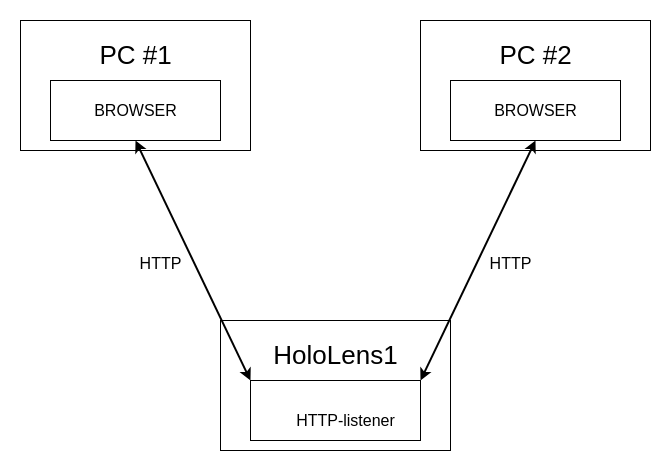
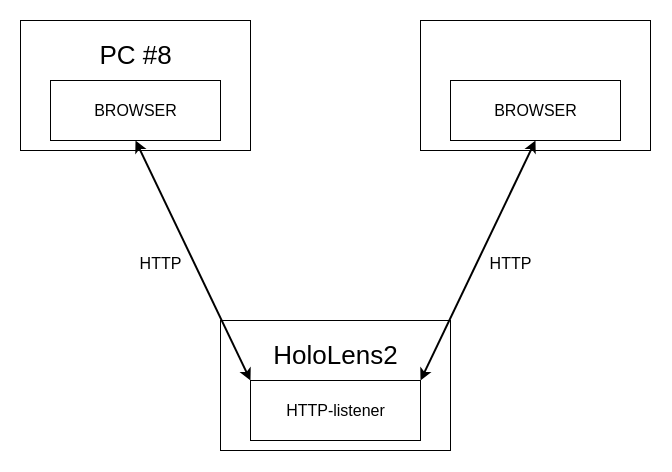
(136, 56) -> (136, 56)
(536, 56) -> none
(336, 356) -> (336, 356)
(346, 421) -> (336, 411)
